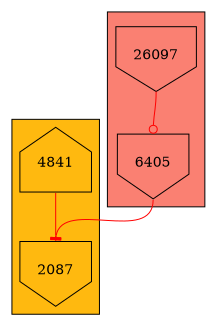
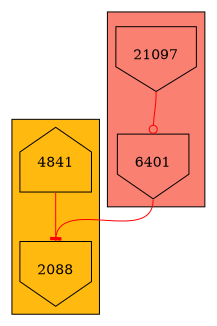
(156, 56) -> (156, 56)
(153, 163) -> (153, 163)
(56, 270) -> (56, 270)
